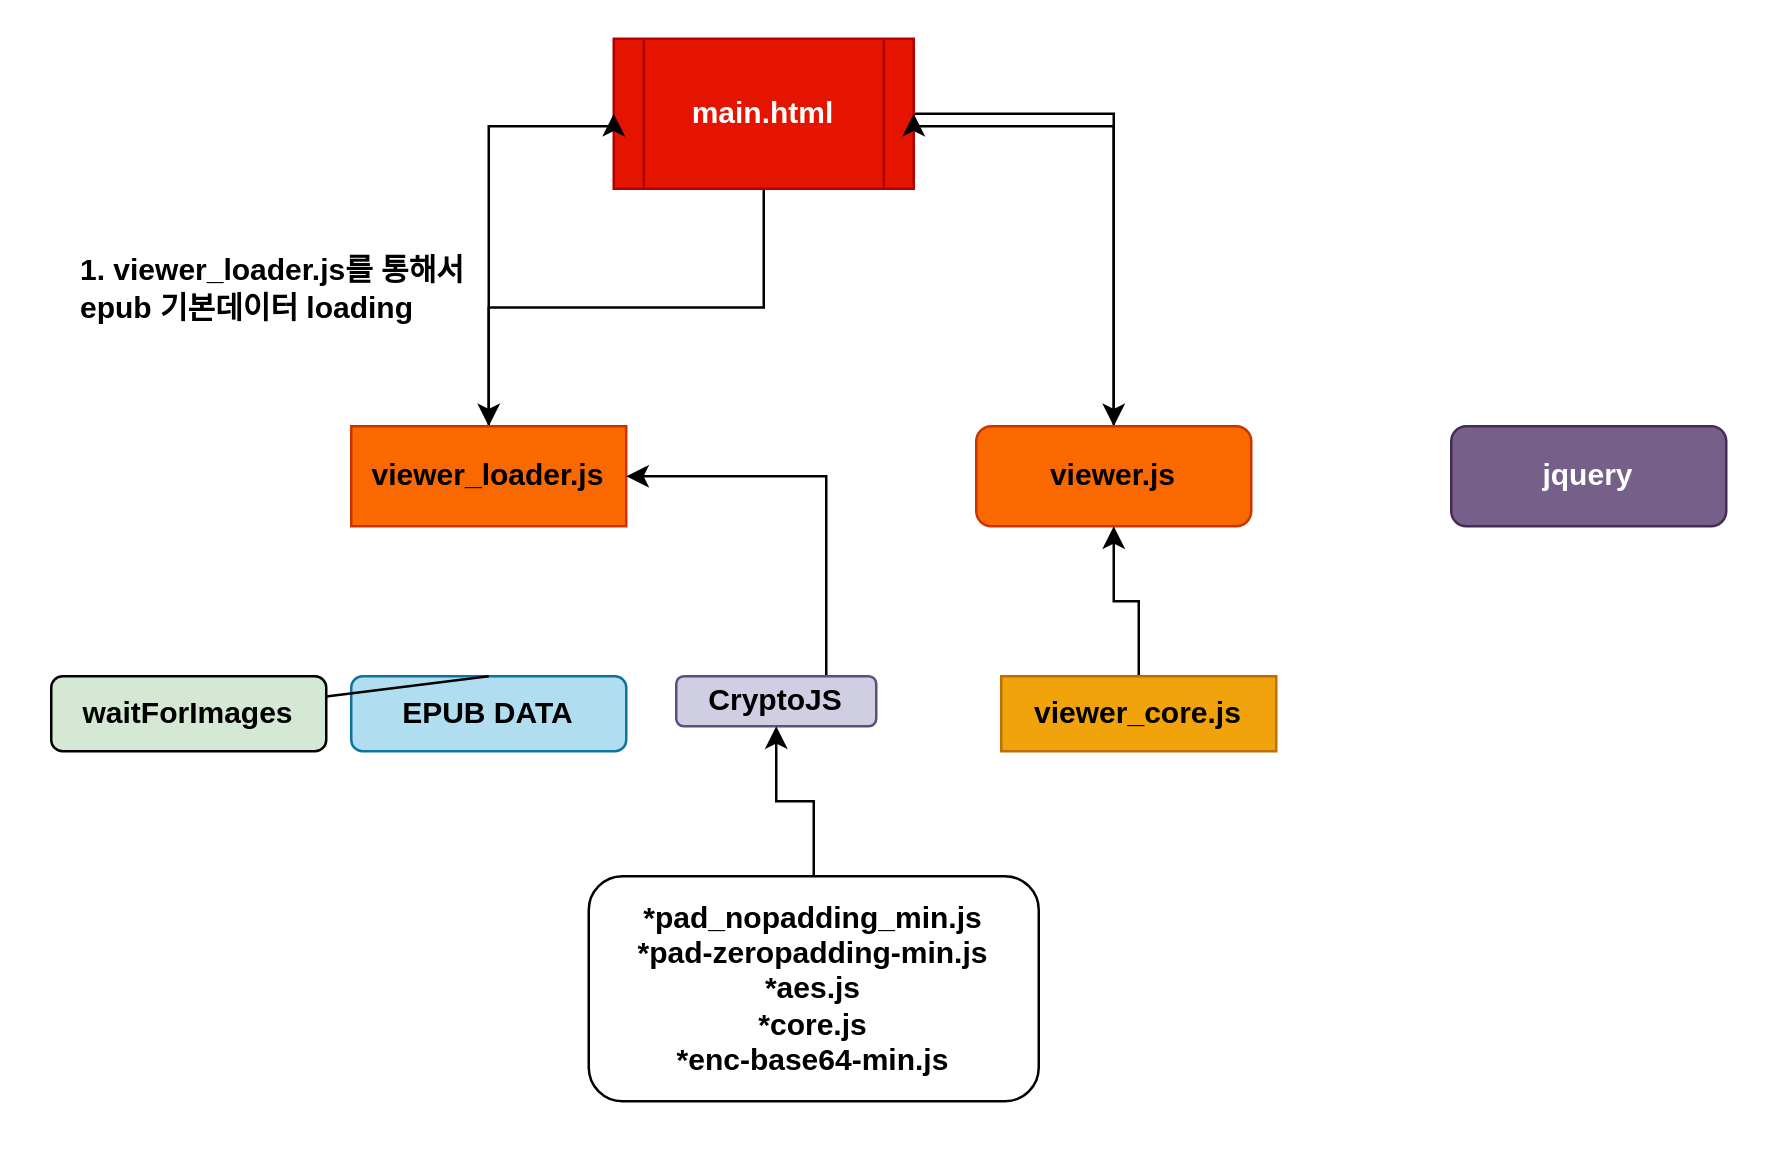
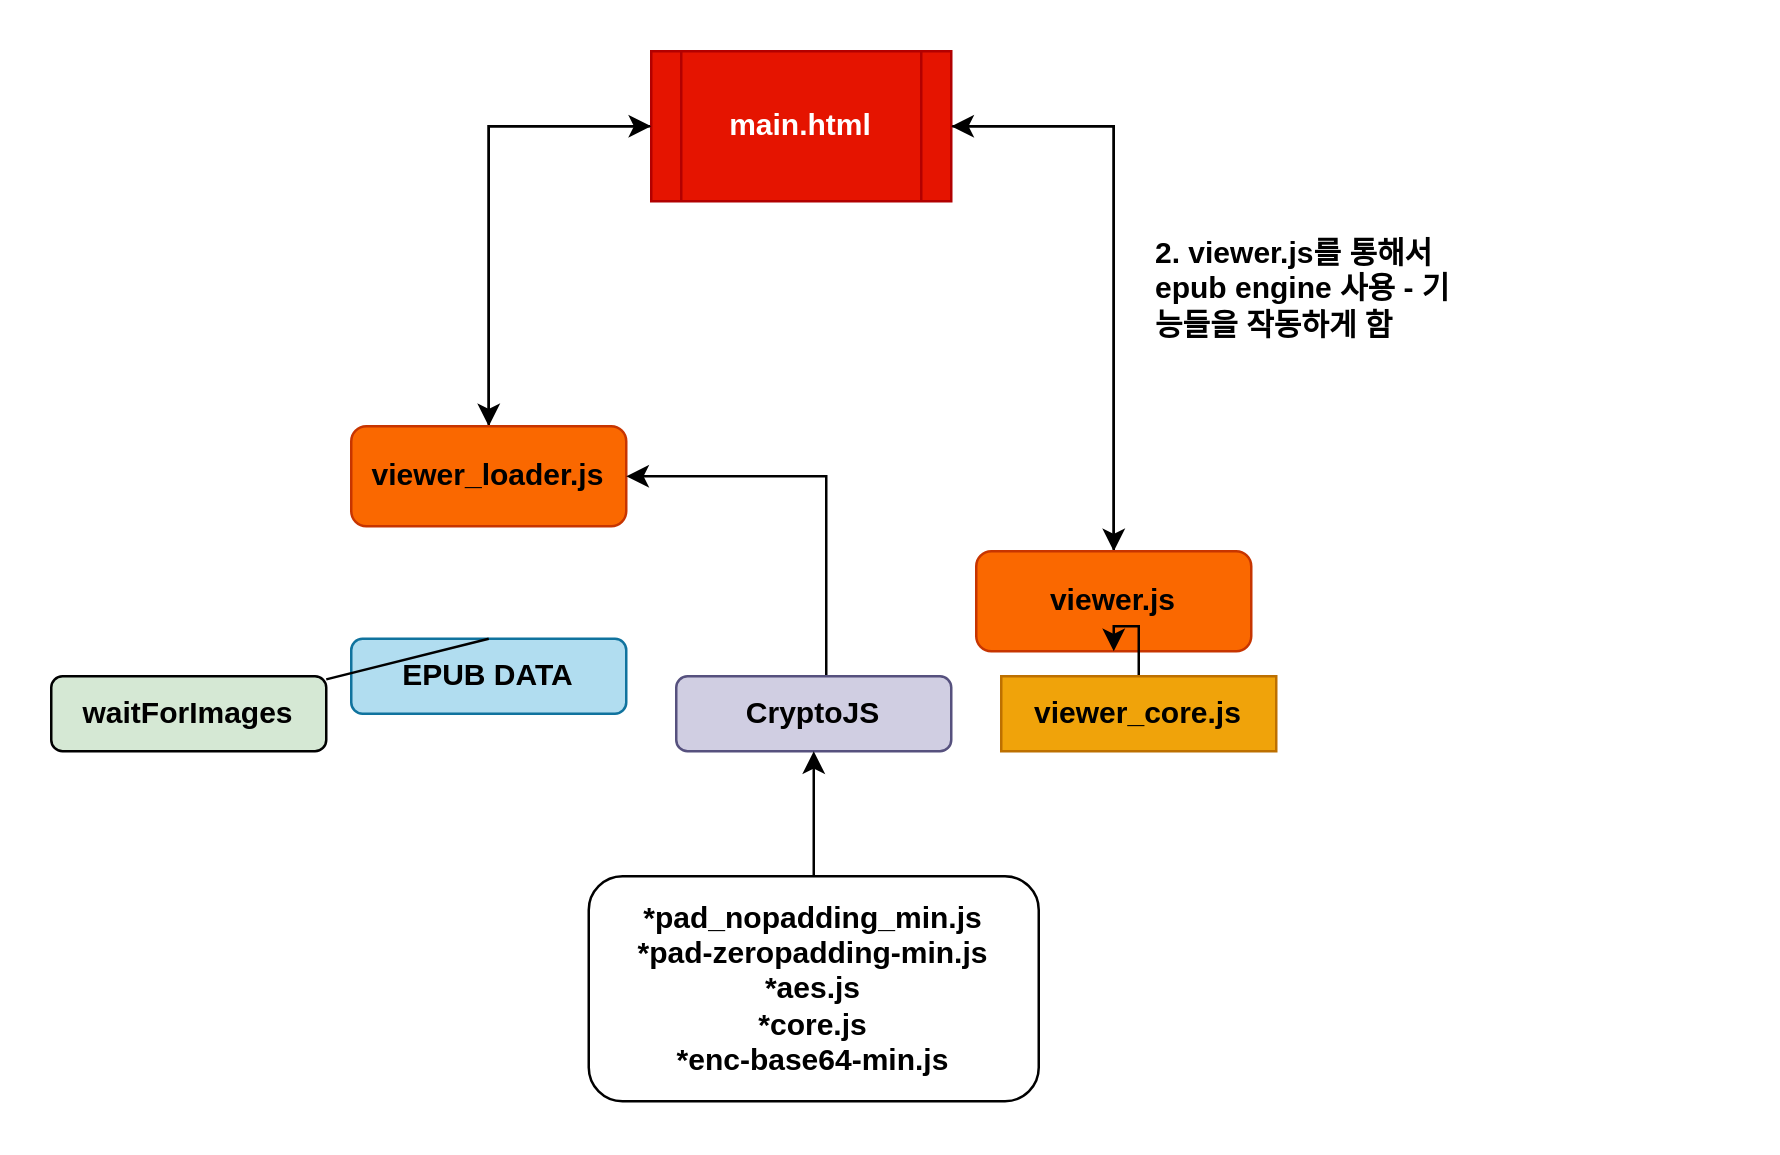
(764, 114) -> (801, 126)
(326, 289) -> none
none -> (1301, 289)
(489, 476) -> (489, 476)
(1114, 476) -> (1114, 601)
(1589, 476) -> none
(776, 701) -> (814, 714)
(489, 714) -> (489, 676)
